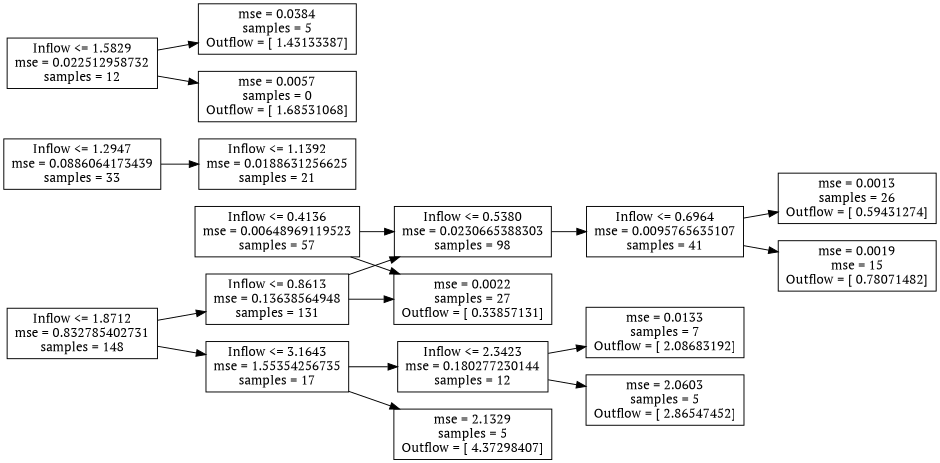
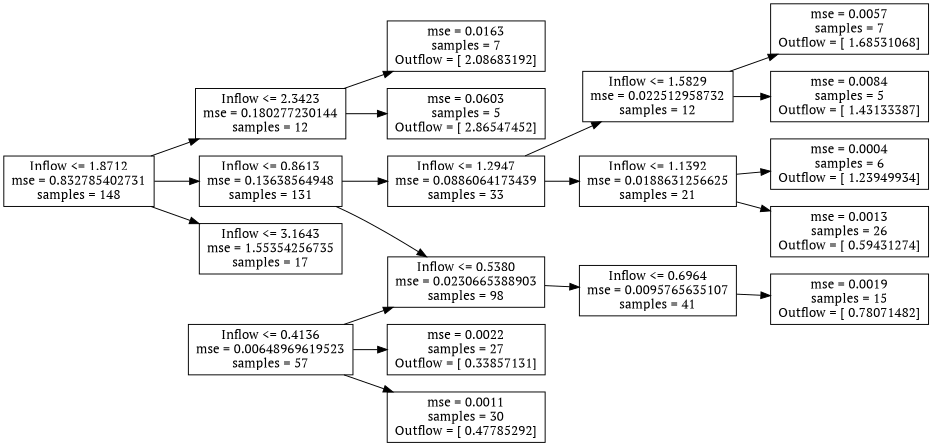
(277, 29) -> (850, 97)
(277, 97) -> (850, 29)
none -> (559, 141)
none -> (850, 164)
(756, 216) -> (749, 205)
(277, 232) -> (271, 350)
(473, 232) -> (466, 282)
(857, 266) -> (850, 299)
(366, 299) -> (360, 181)
(665, 333) -> (466, 46)
(368, 367) -> (170, 149)
(665, 400) -> (466, 114)
none -> (466, 417)
(473, 434) -> none
